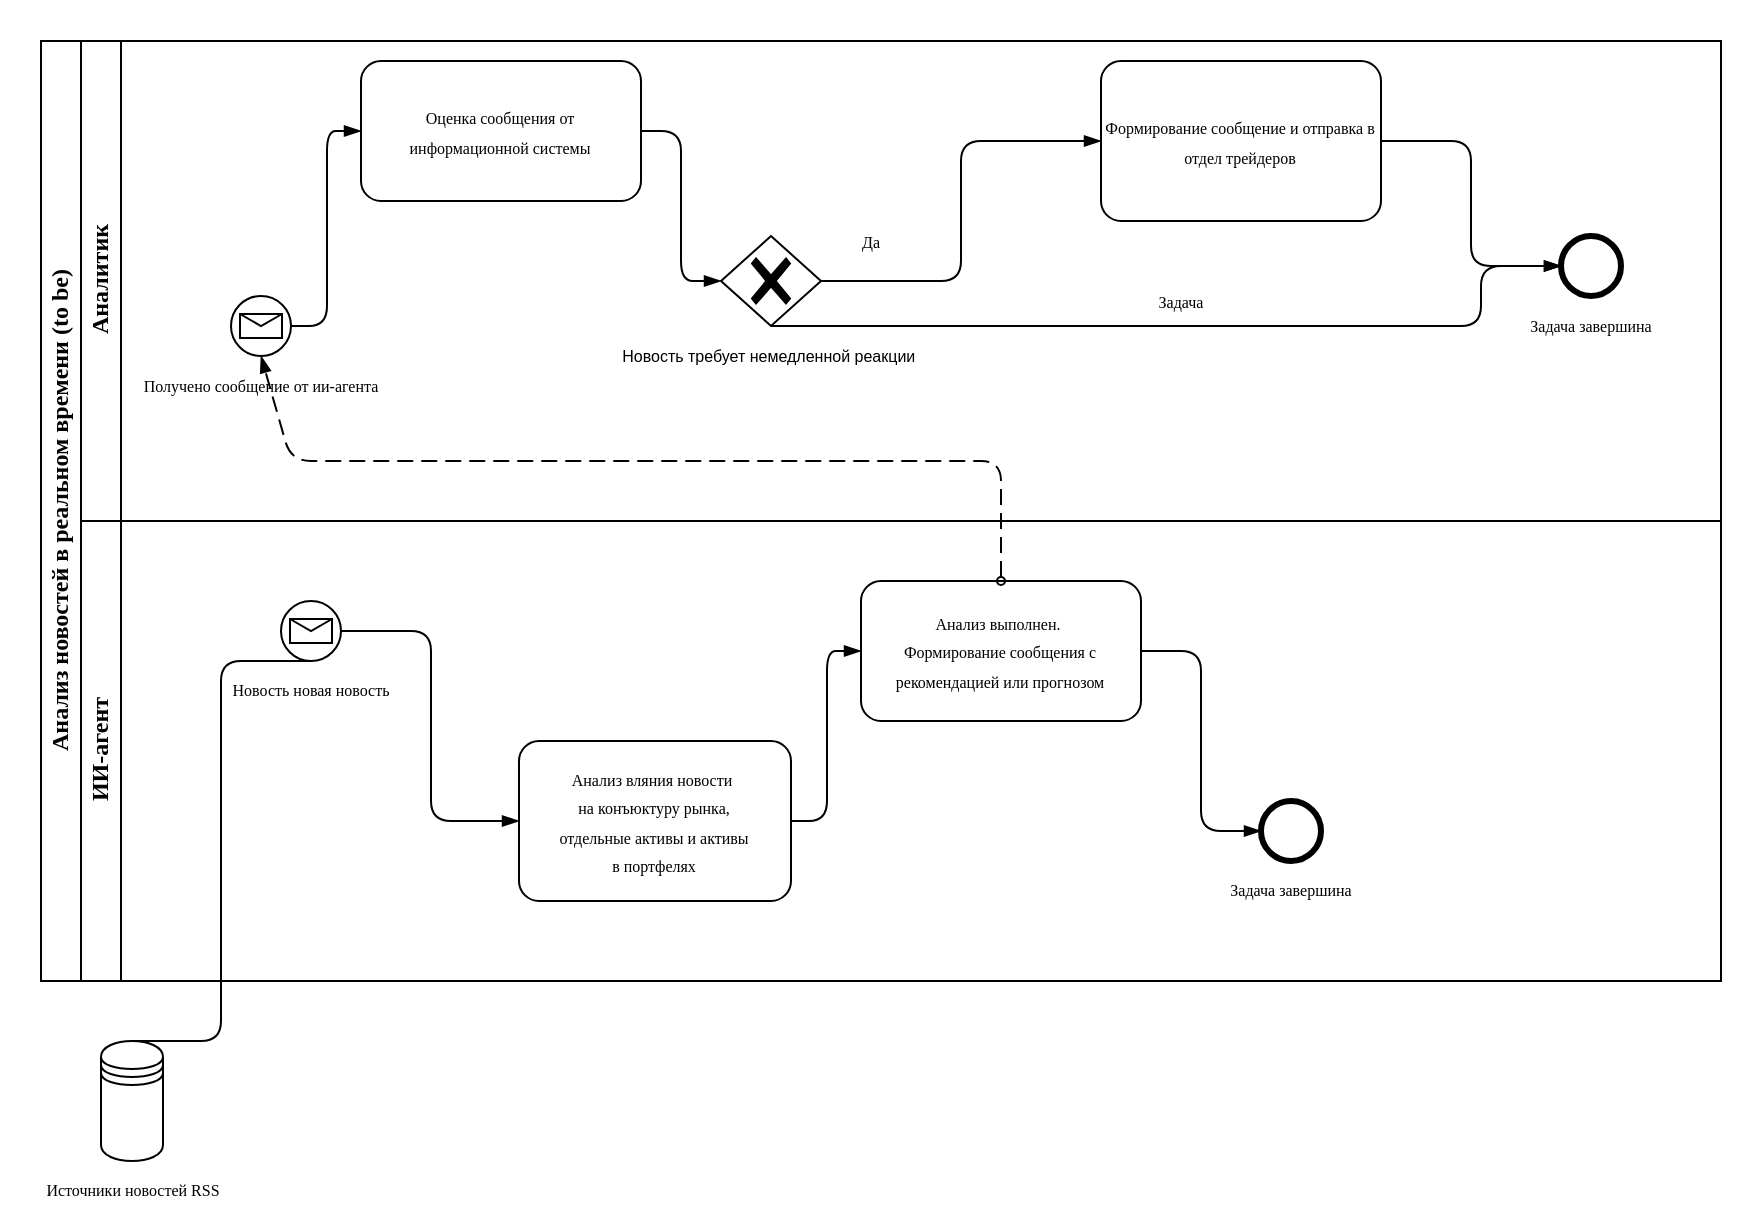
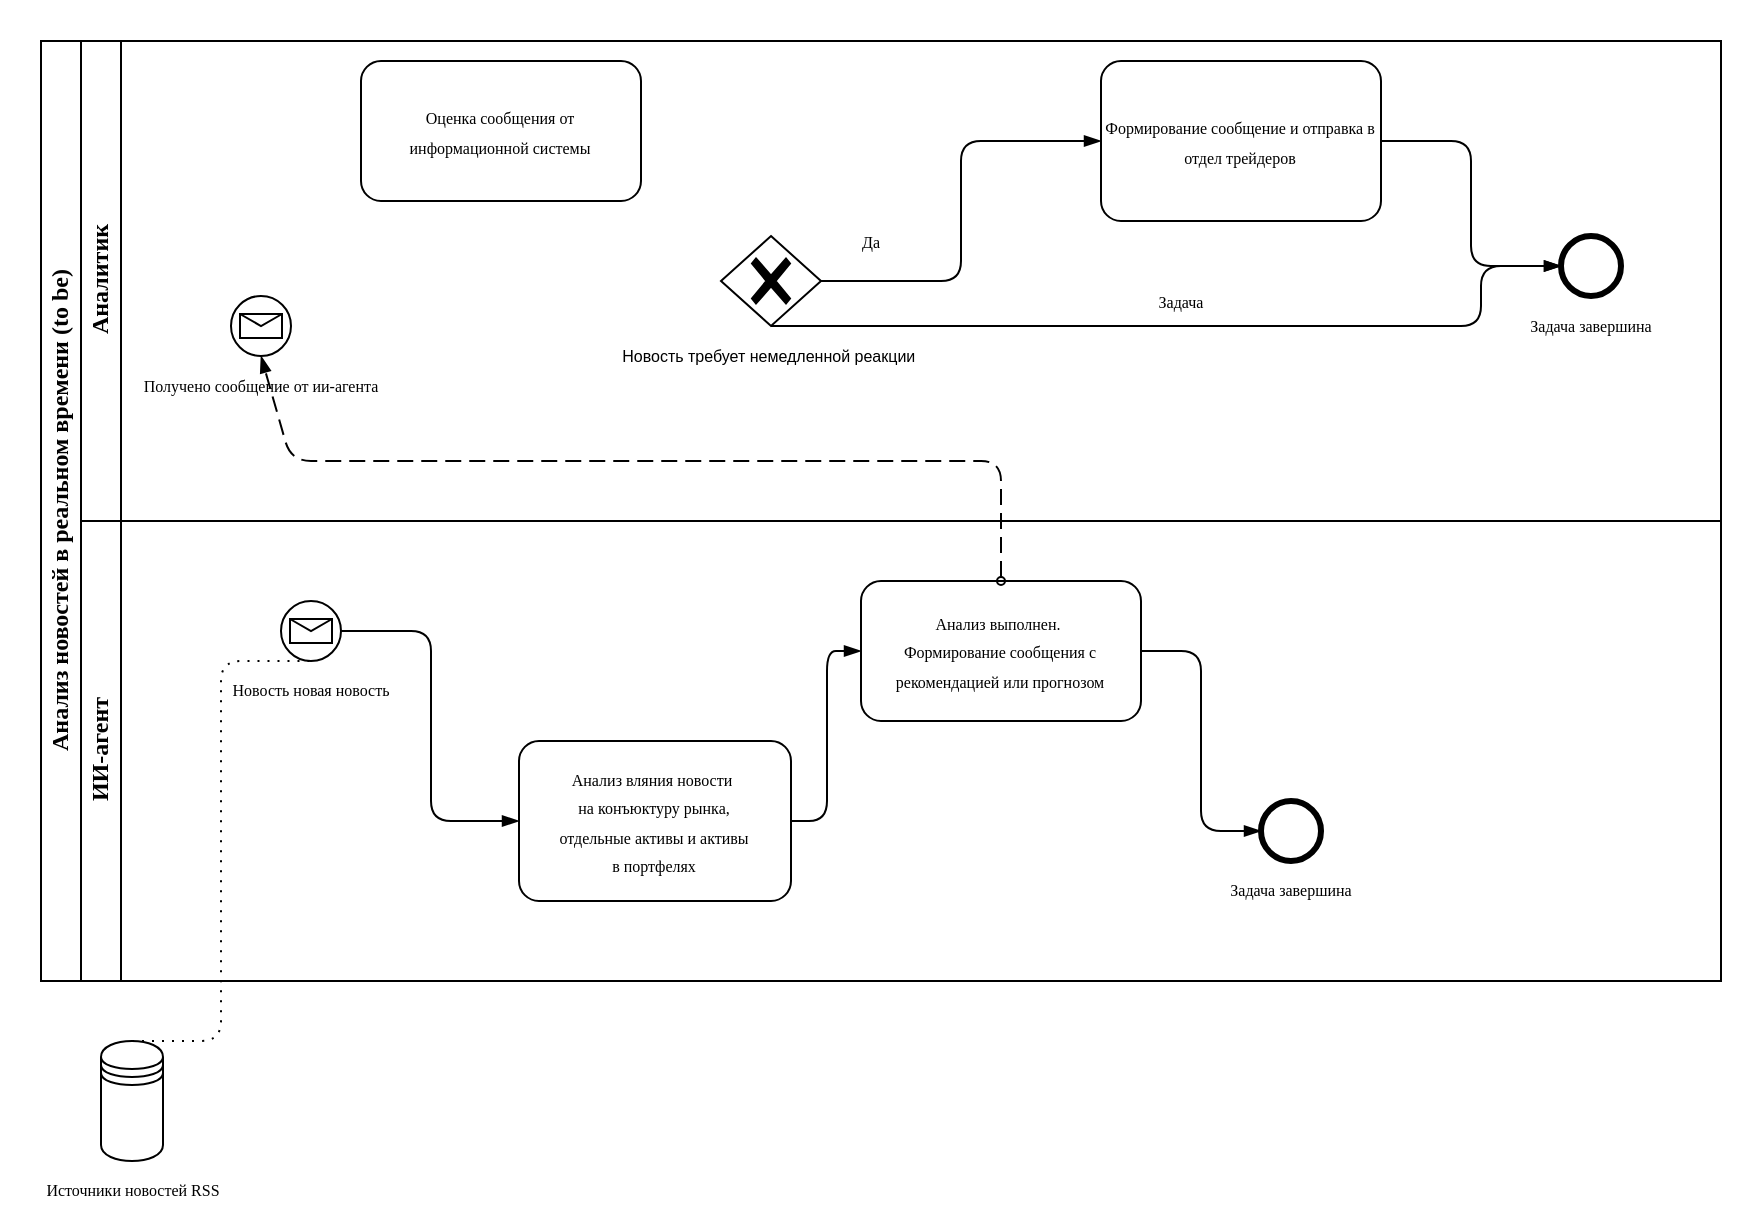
(681, 200) -> none
(327, 237) -> none
(221, 850) -> (221, 850)
